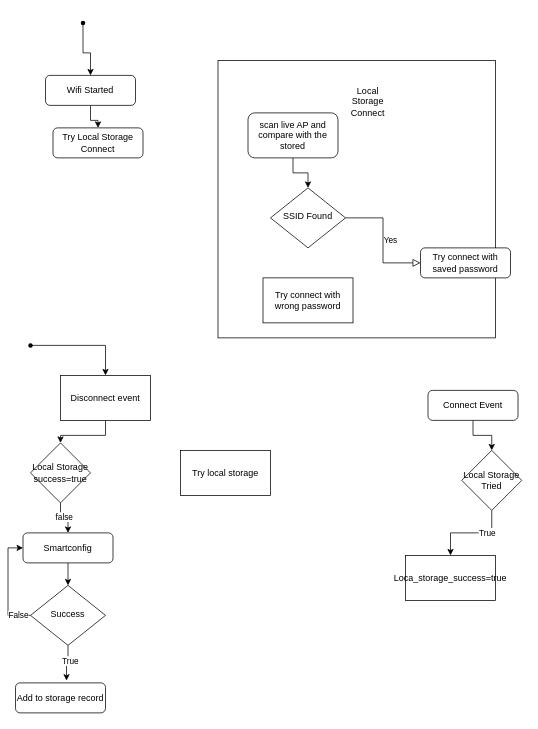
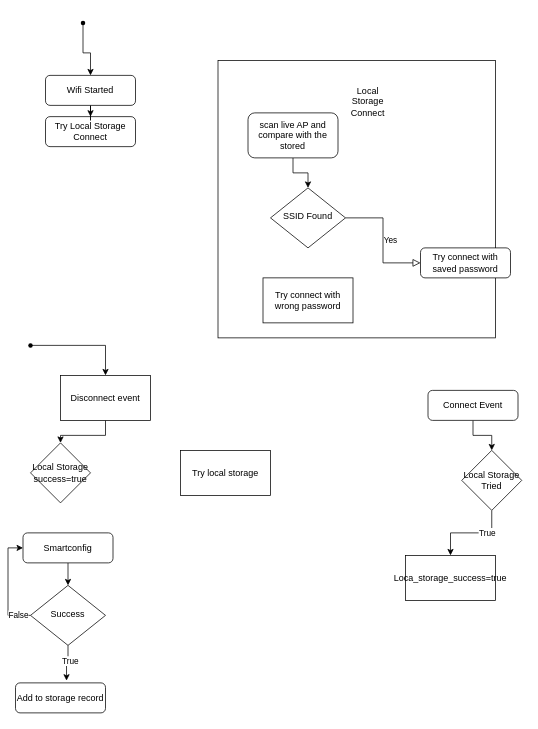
(98, 143) -> (90, 132)
(61, 518) -> none
